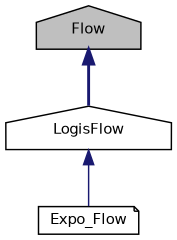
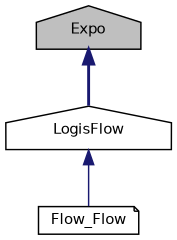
(89, 30) -> (89, 30)
(89, 220) -> (89, 220)
